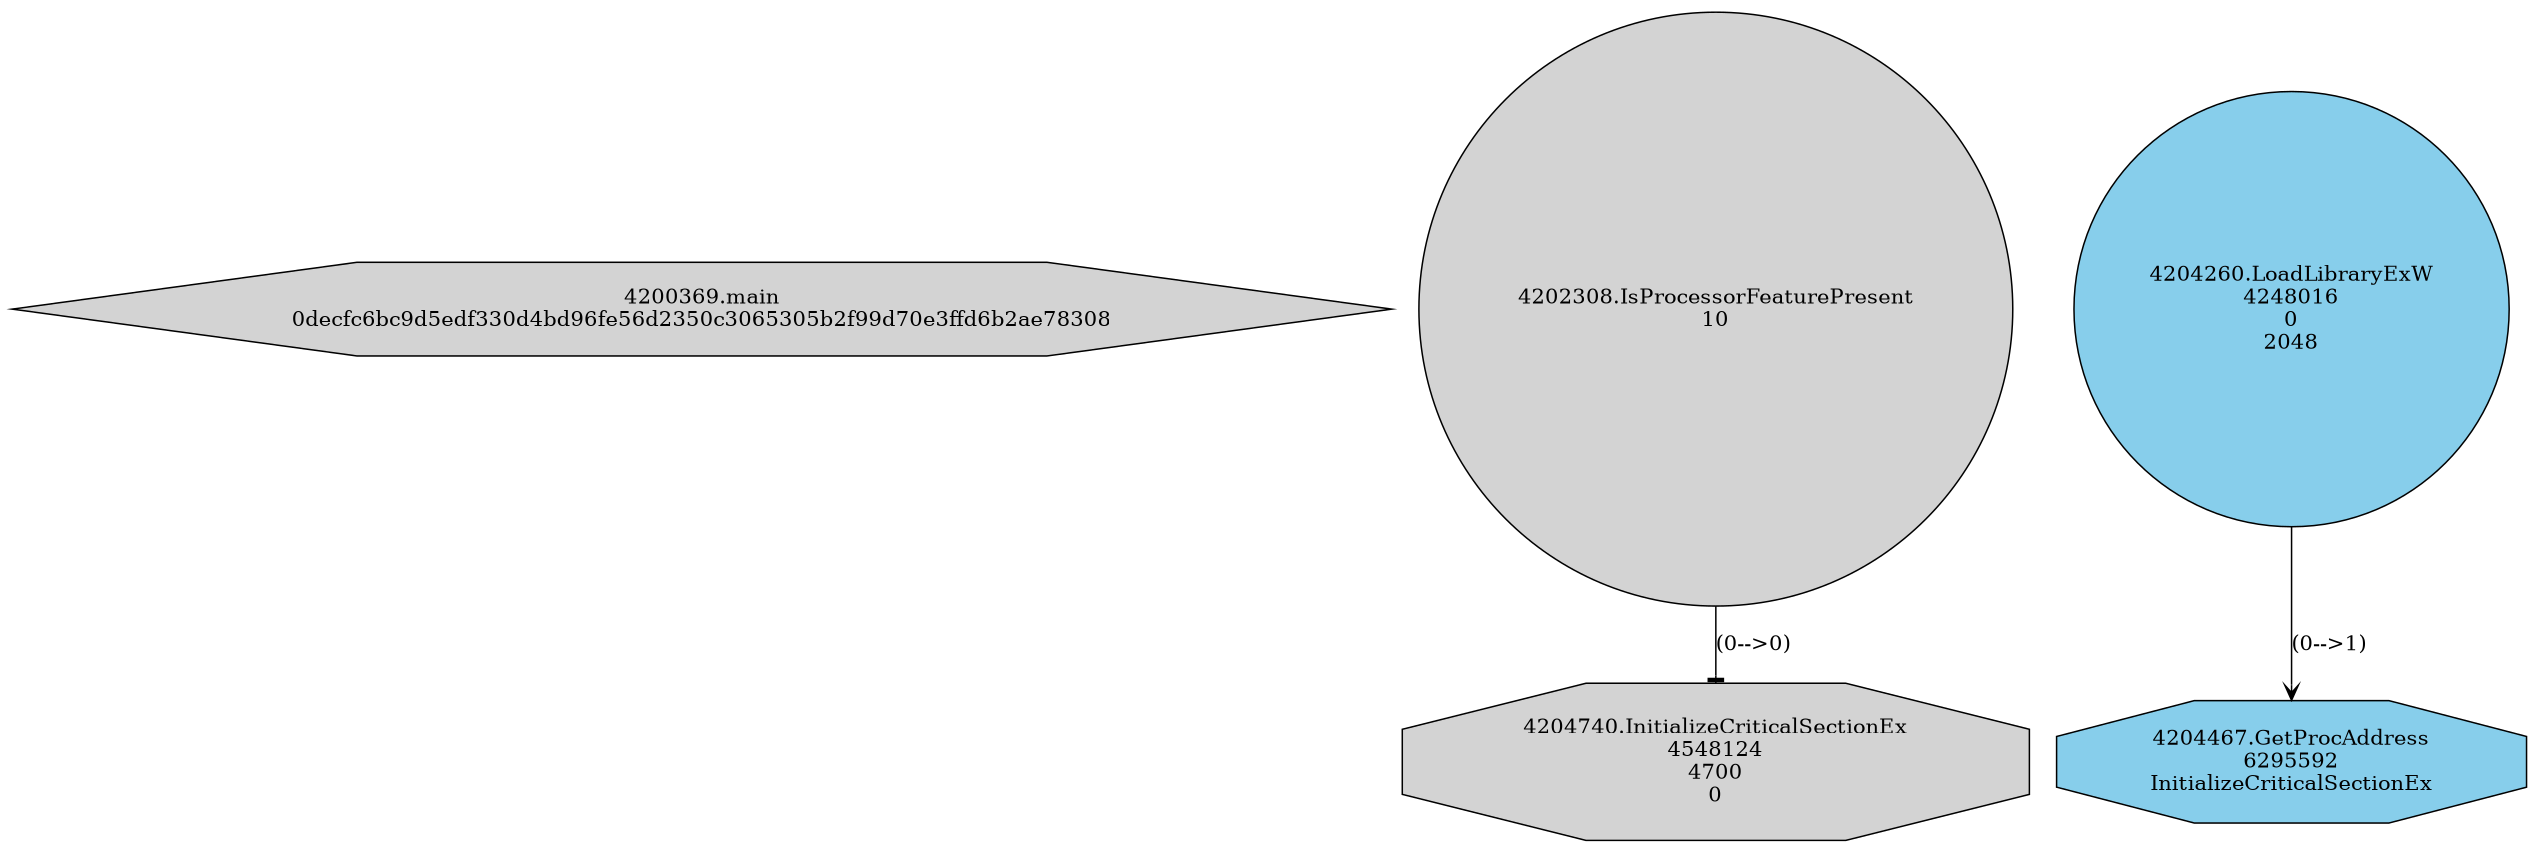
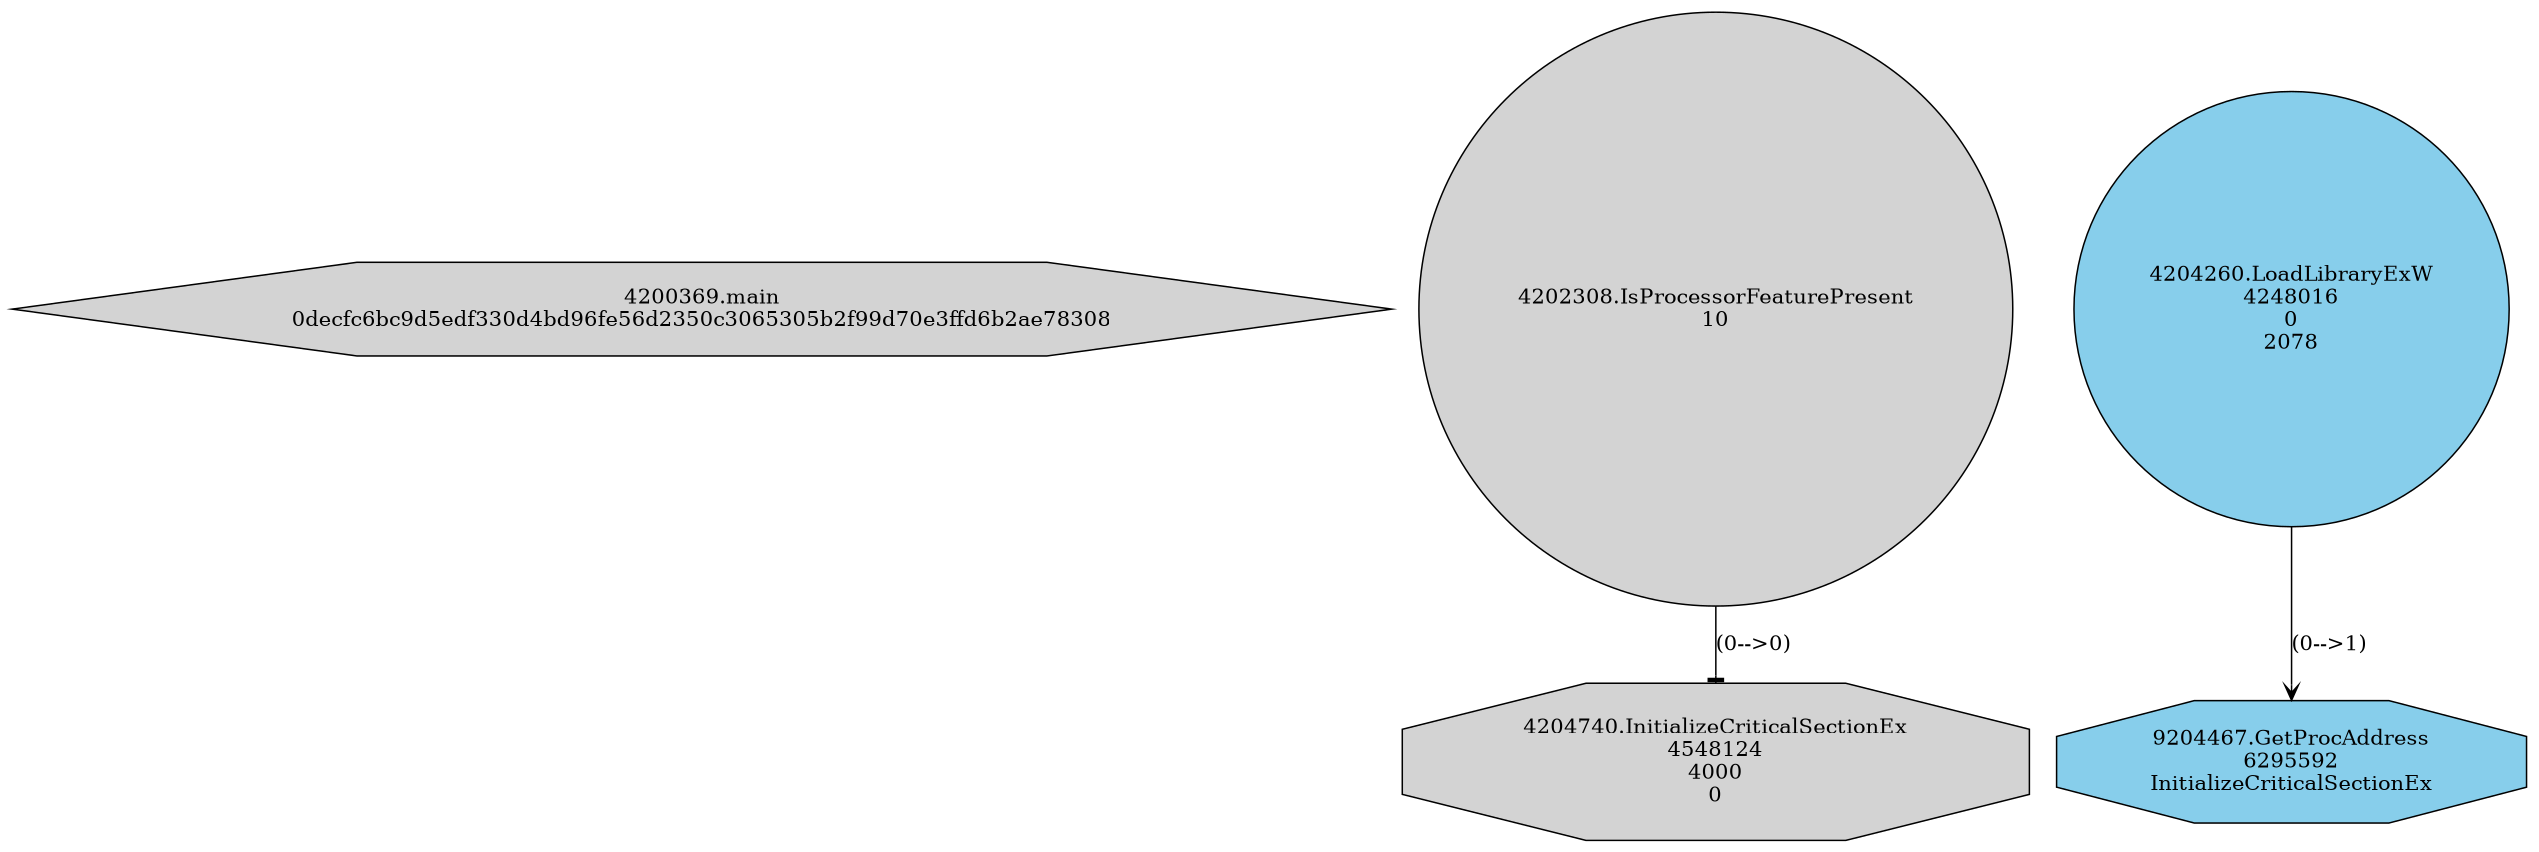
(2292, 309) -> (2292, 309)
(1716, 762) -> (1716, 762)
(2292, 762) -> (2292, 762)
